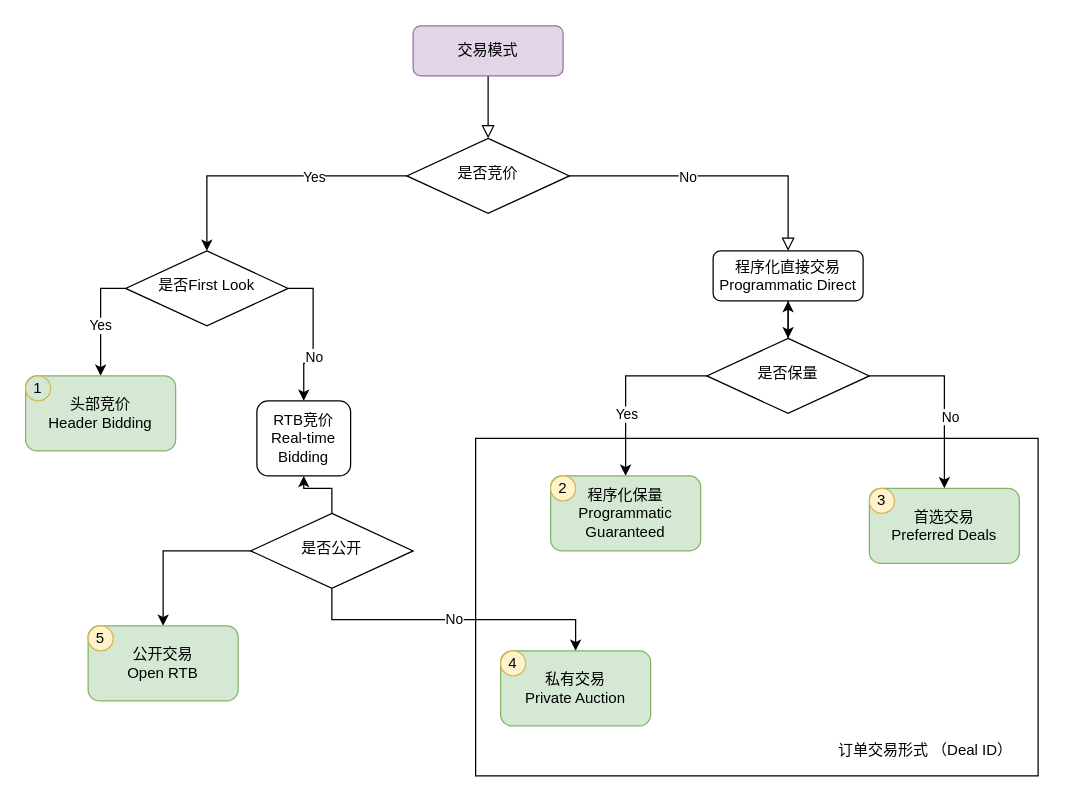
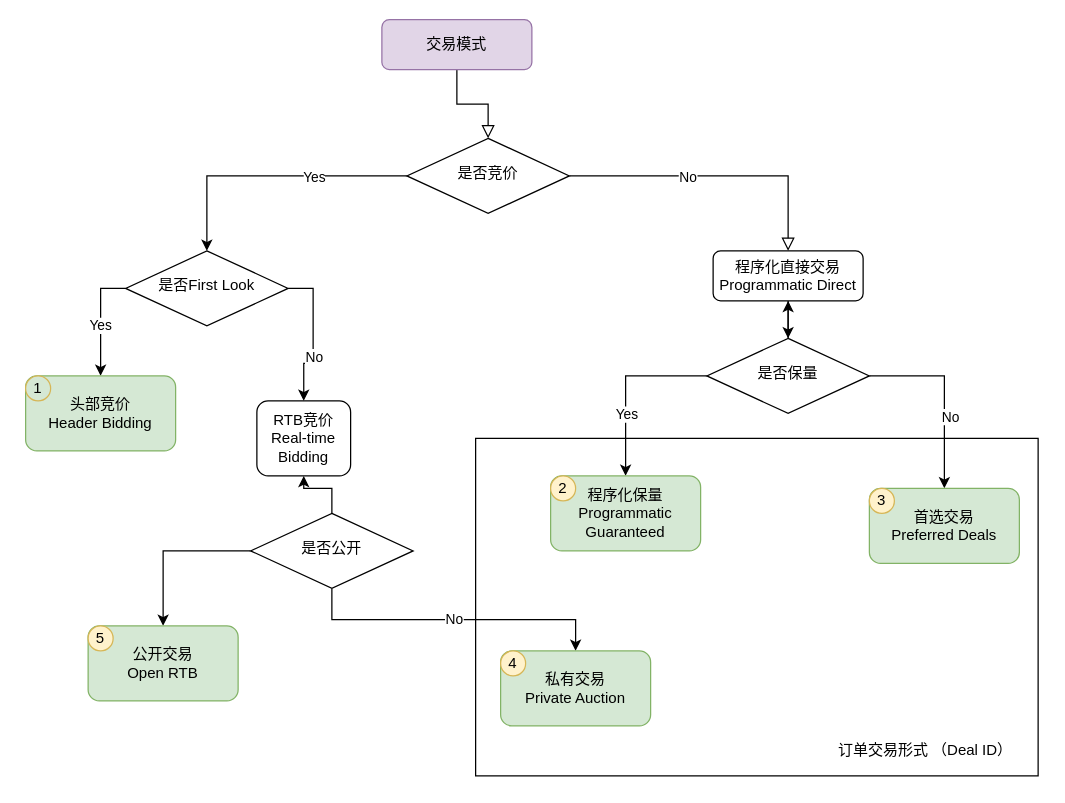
(488, 51) -> (457, 44)
